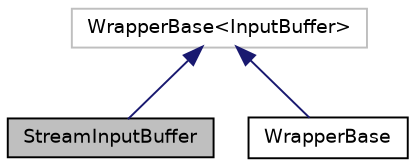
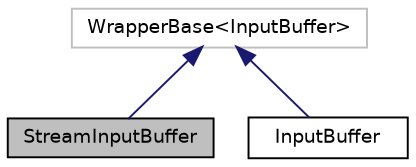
(328, 138) -> (328, 138)
